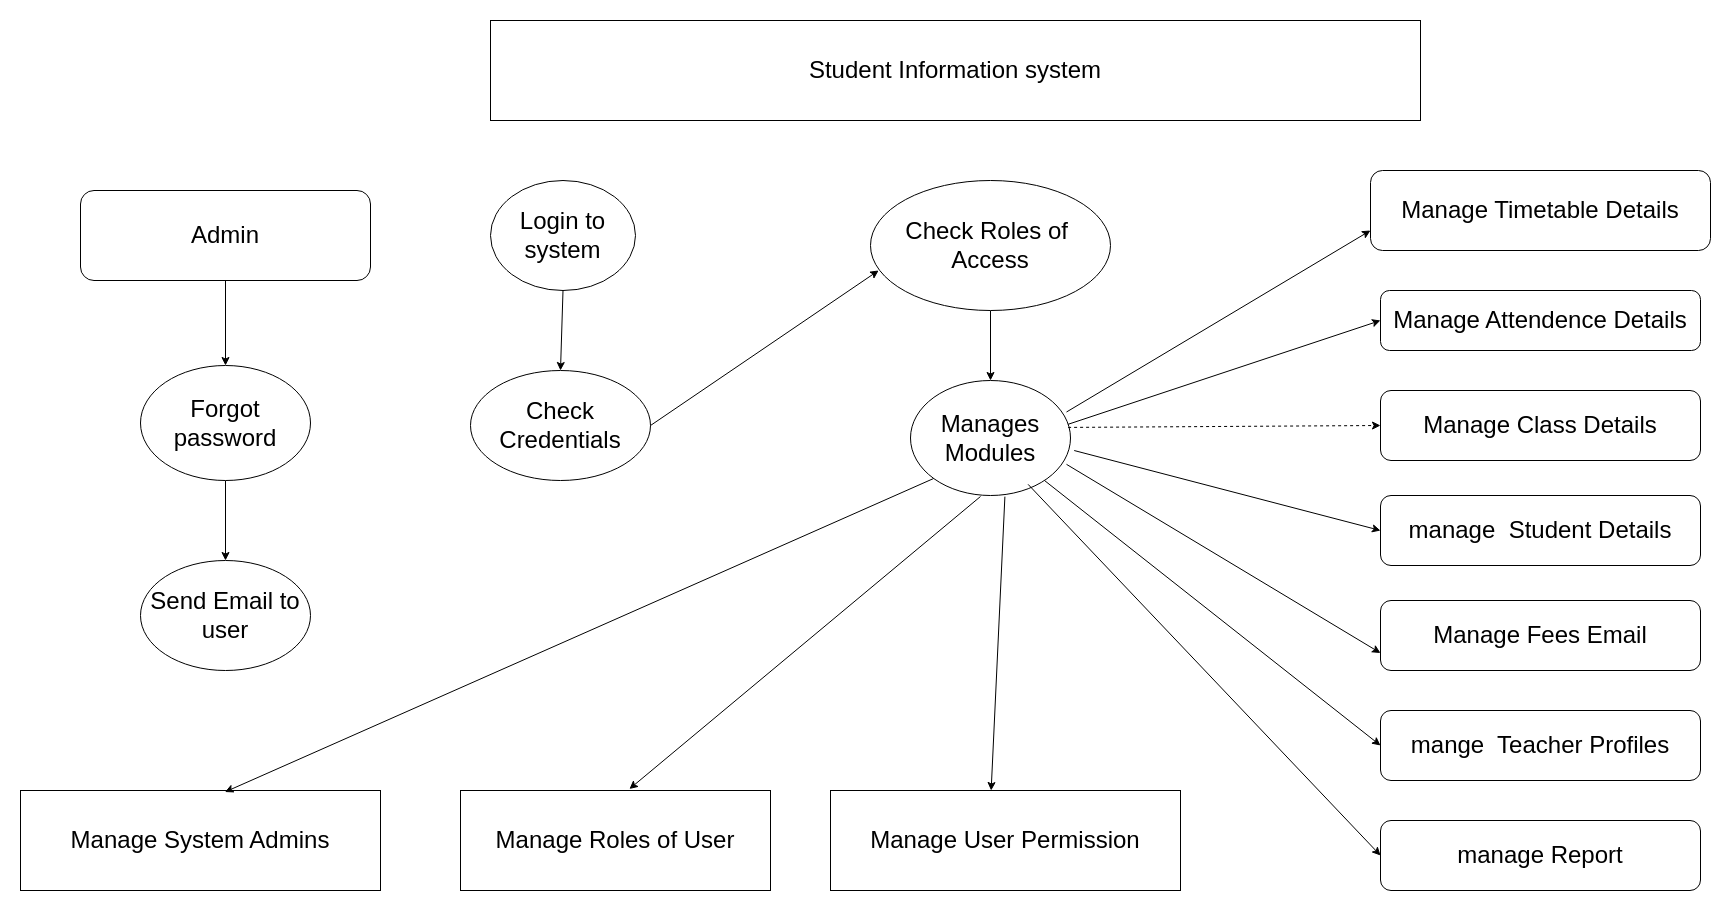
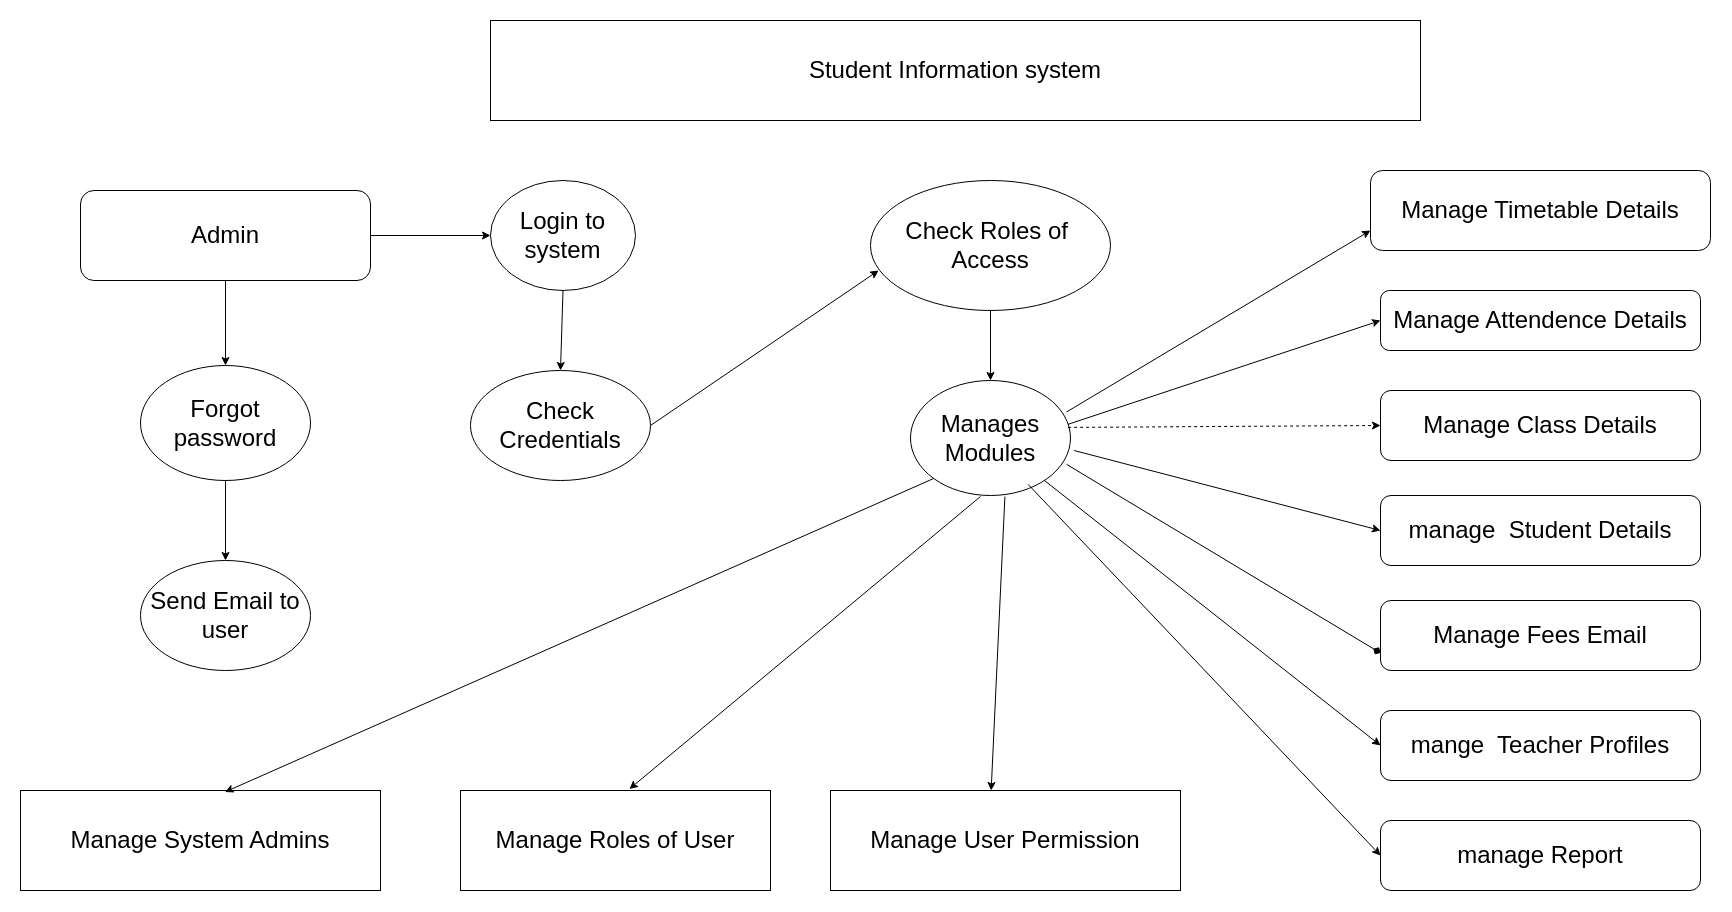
none -> (427, 236)
(1373, 649) -> (1373, 649)
